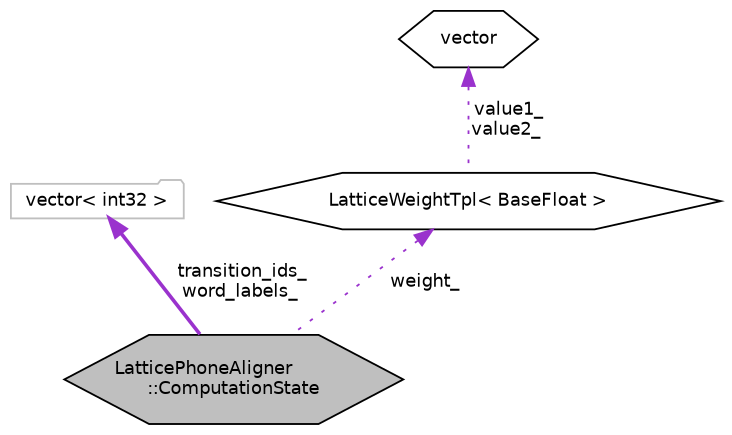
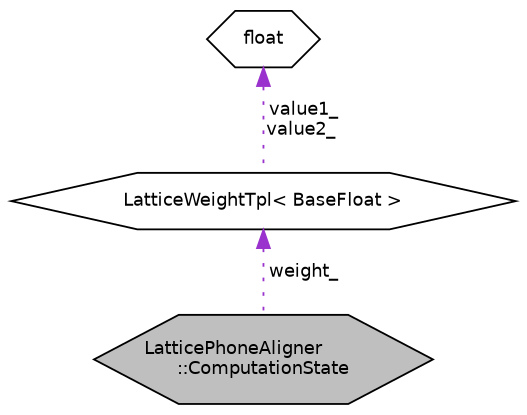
(469, 39) -> (263, 39)
(97, 201) -> none
